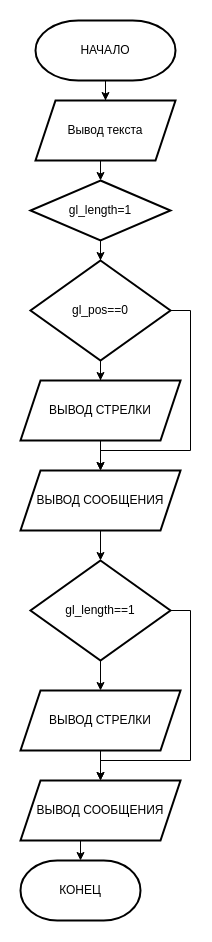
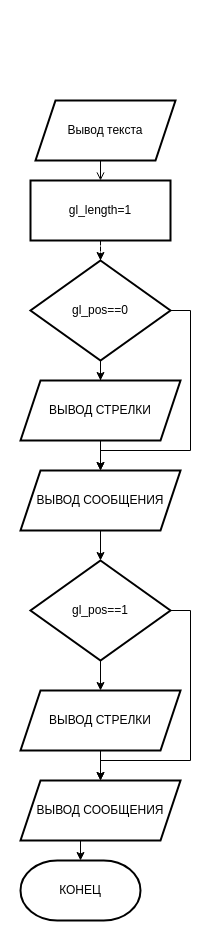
(106, 51) -> none
(106, 95) -> none
(101, 172) -> (101, 174)
(101, 211) -> (101, 211)
(101, 242) -> (101, 242)
(101, 611) -> (101, 611)
